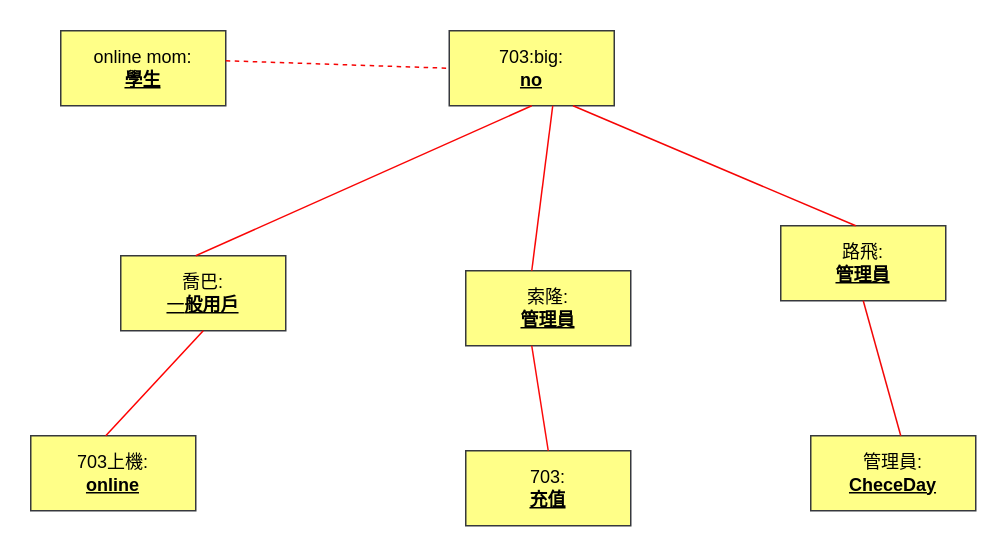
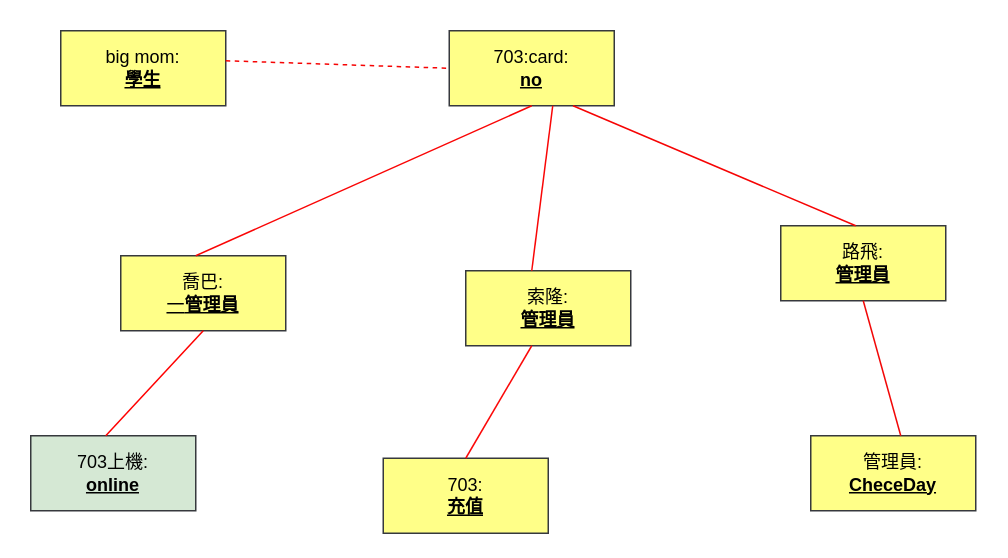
(143, 68) -> (143, 68)
(532, 68) -> (532, 68)
(203, 293) -> (203, 293)
(113, 473) -> (113, 473)
(548, 488) -> (466, 496)
